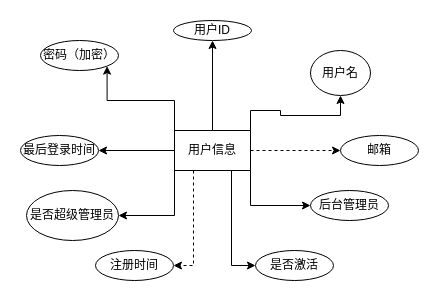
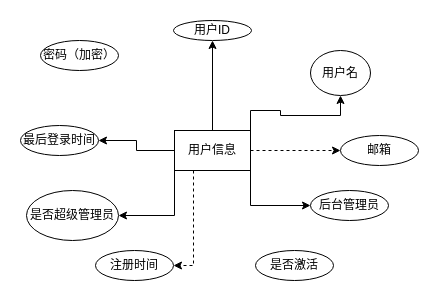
(142, 101) -> none
(60, 151) -> (60, 141)
(232, 227) -> none
